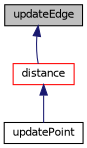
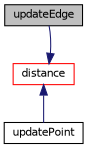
(37, 50) -> (51, 40)
